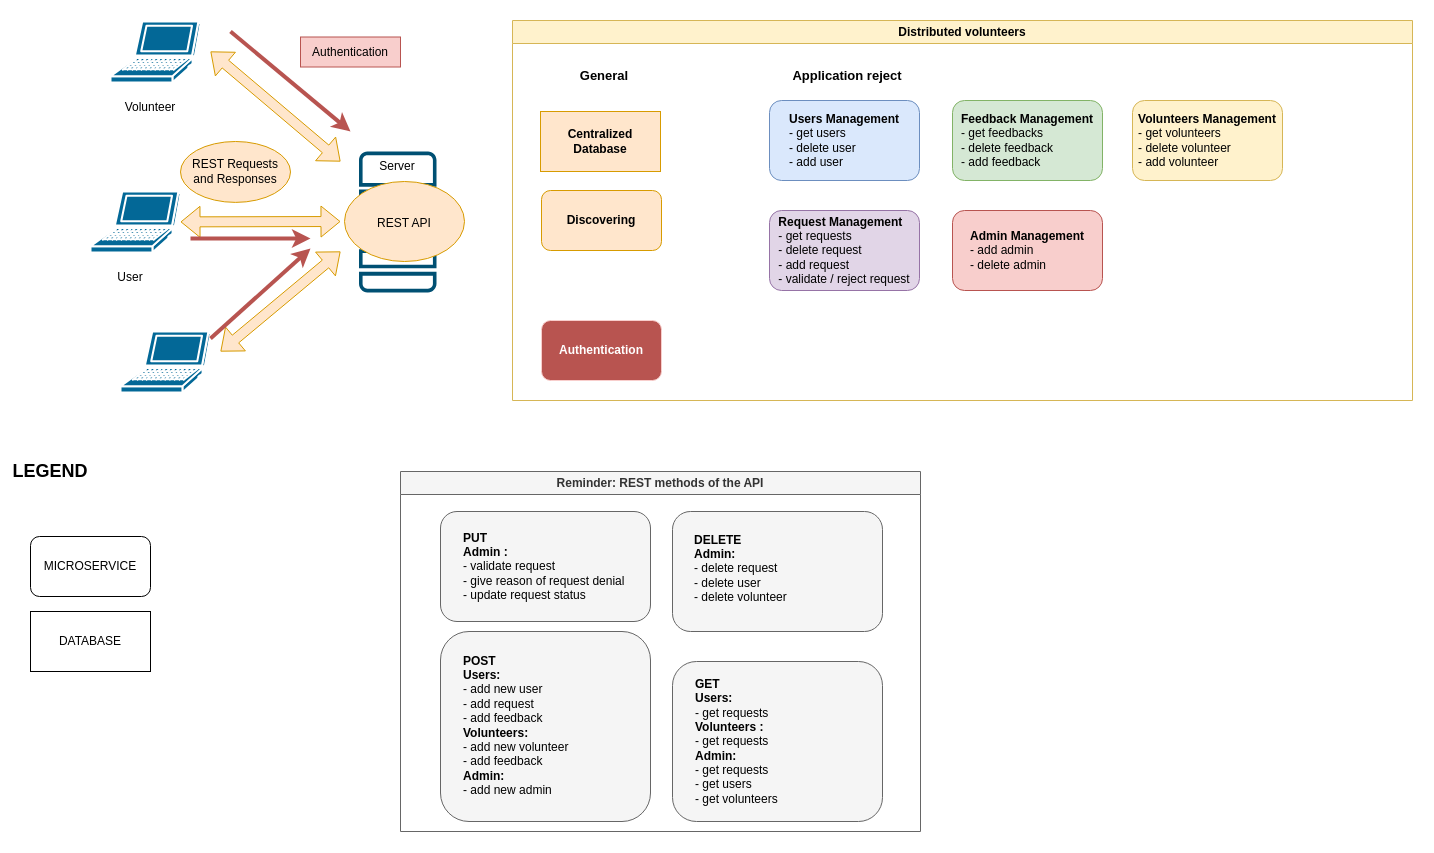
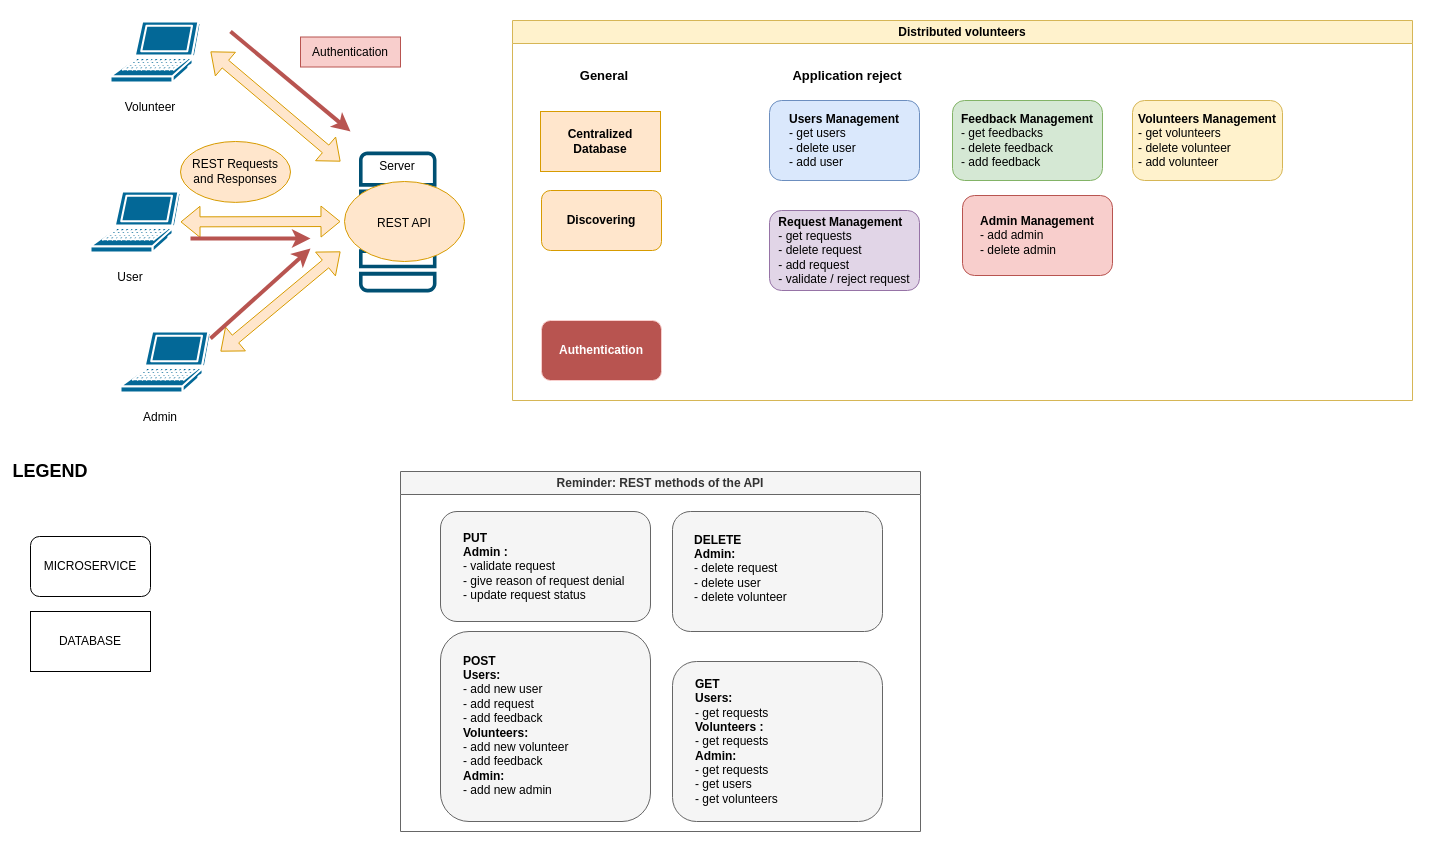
(1028, 251) -> (1038, 236)
none -> (161, 417)
